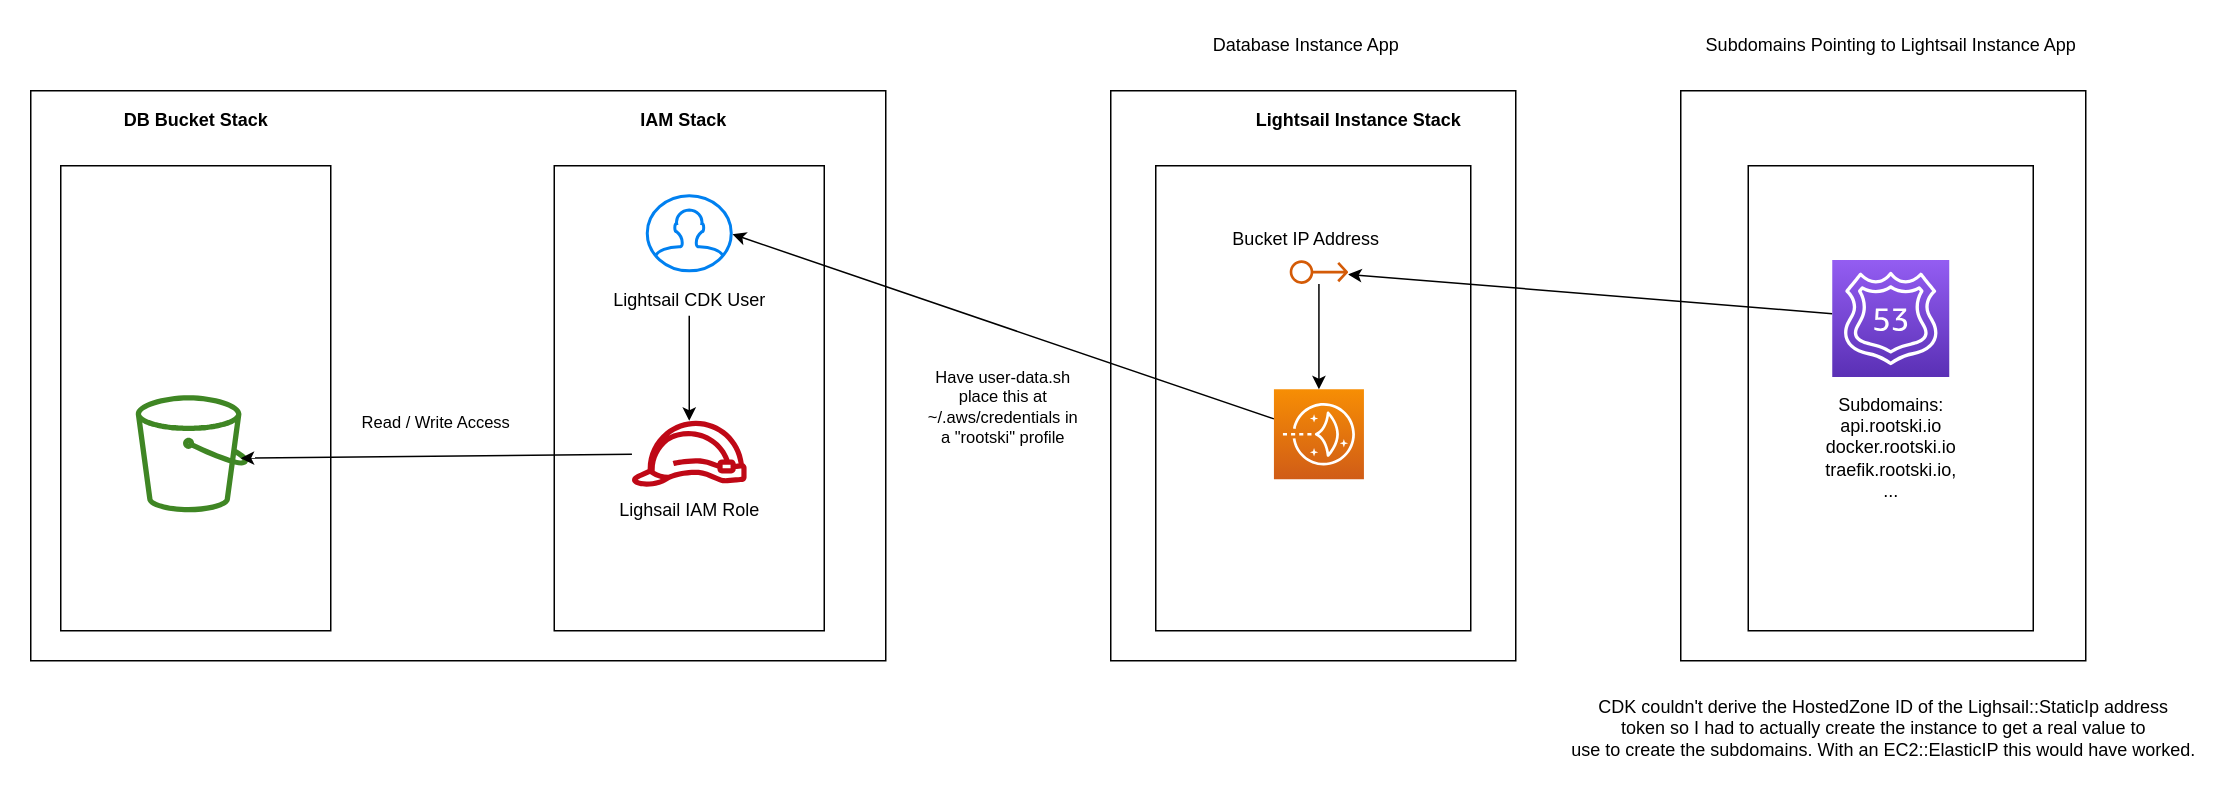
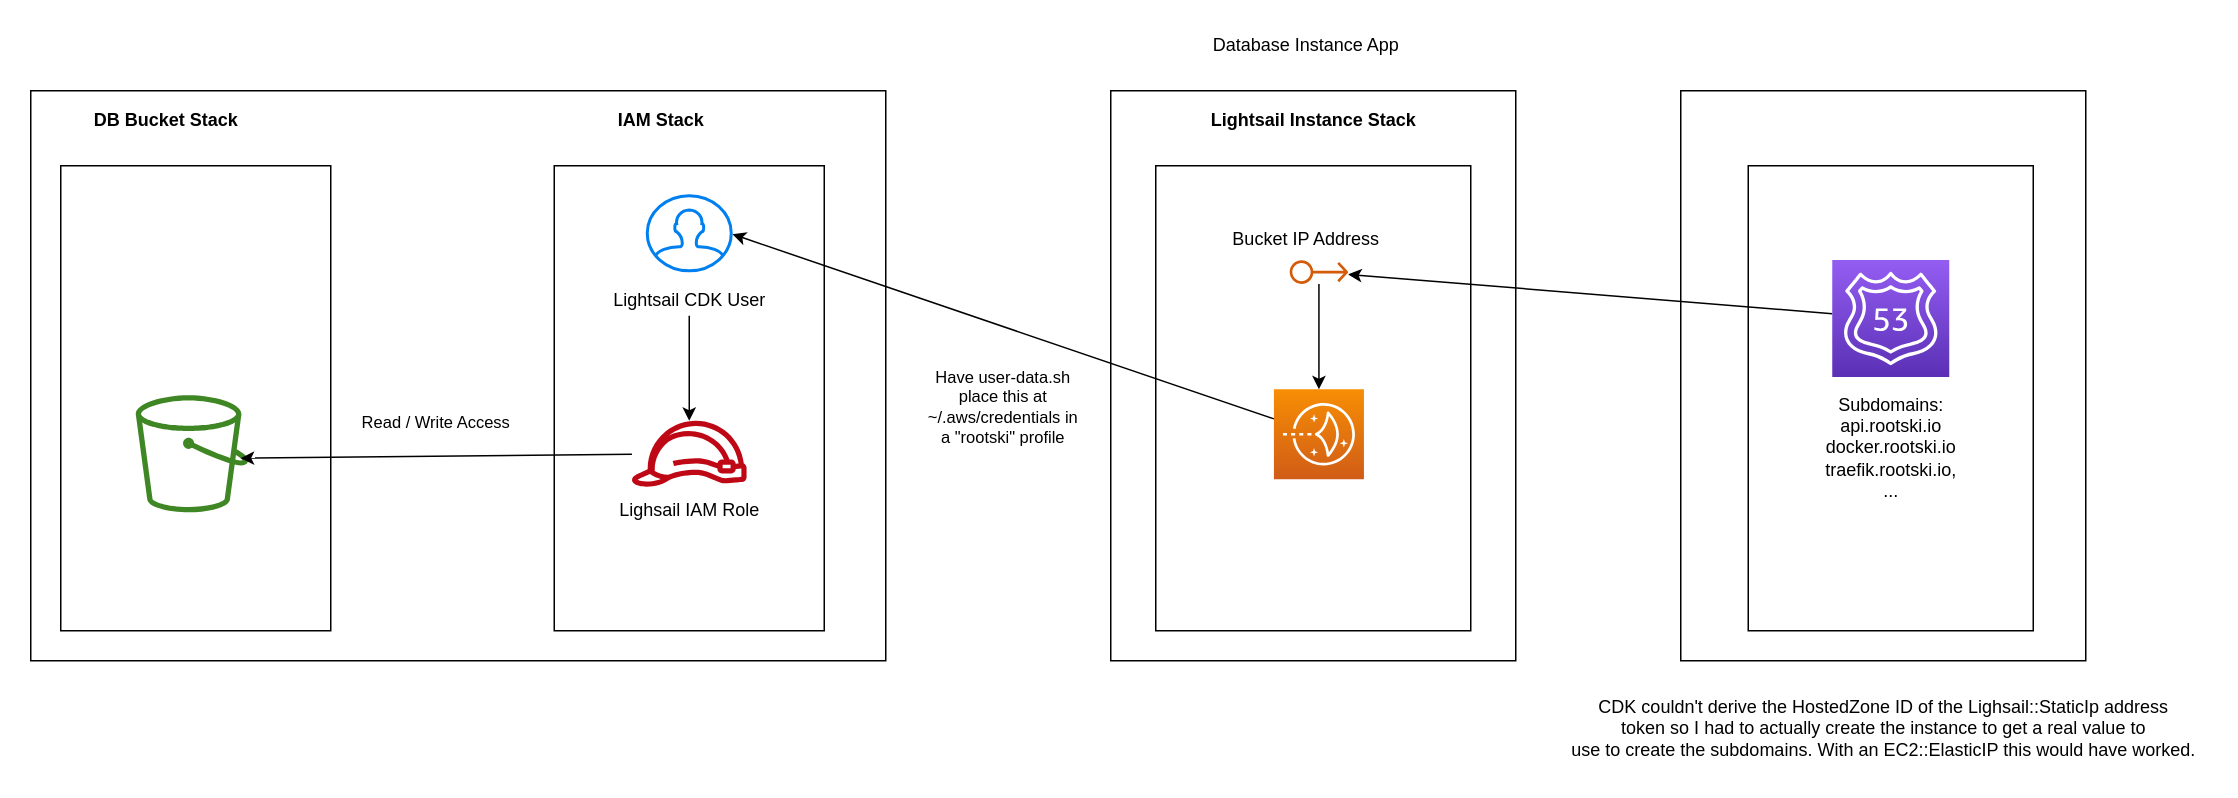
(1891, 46) -> none
(196, 121) -> (166, 121)
(683, 121) -> (661, 121)
(1358, 121) -> (1313, 121)
